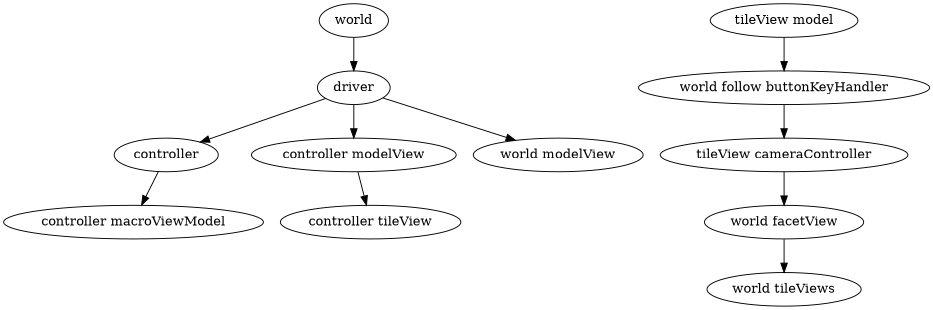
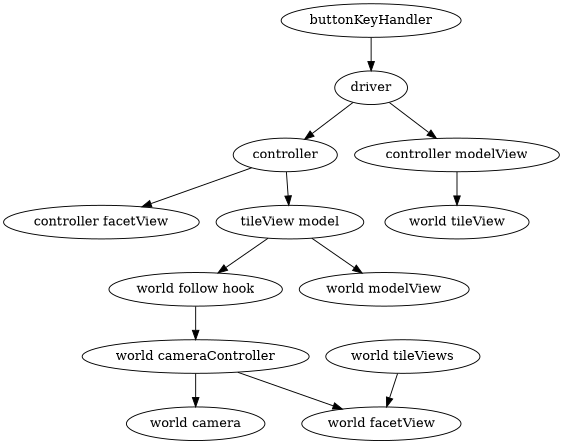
(354, 21) -> (371, 21)
(784, 88) -> (196, 289)
(445, 118) -> (333, 253)
(784, 155) -> (196, 357)
none -> (287, 184)
(134, 222) -> (101, 222)
(371, 222) -> (457, 222)
(784, 251) -> (394, 386)
none -> (196, 424)
